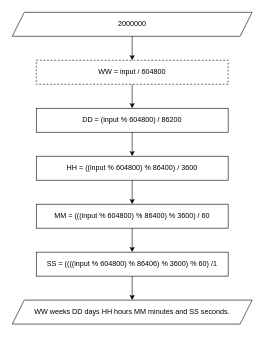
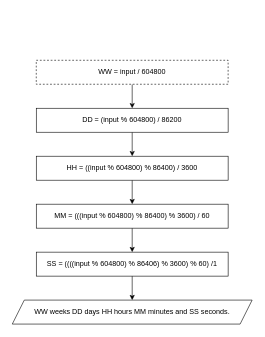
(132, 24) -> none
(132, 54) -> none
